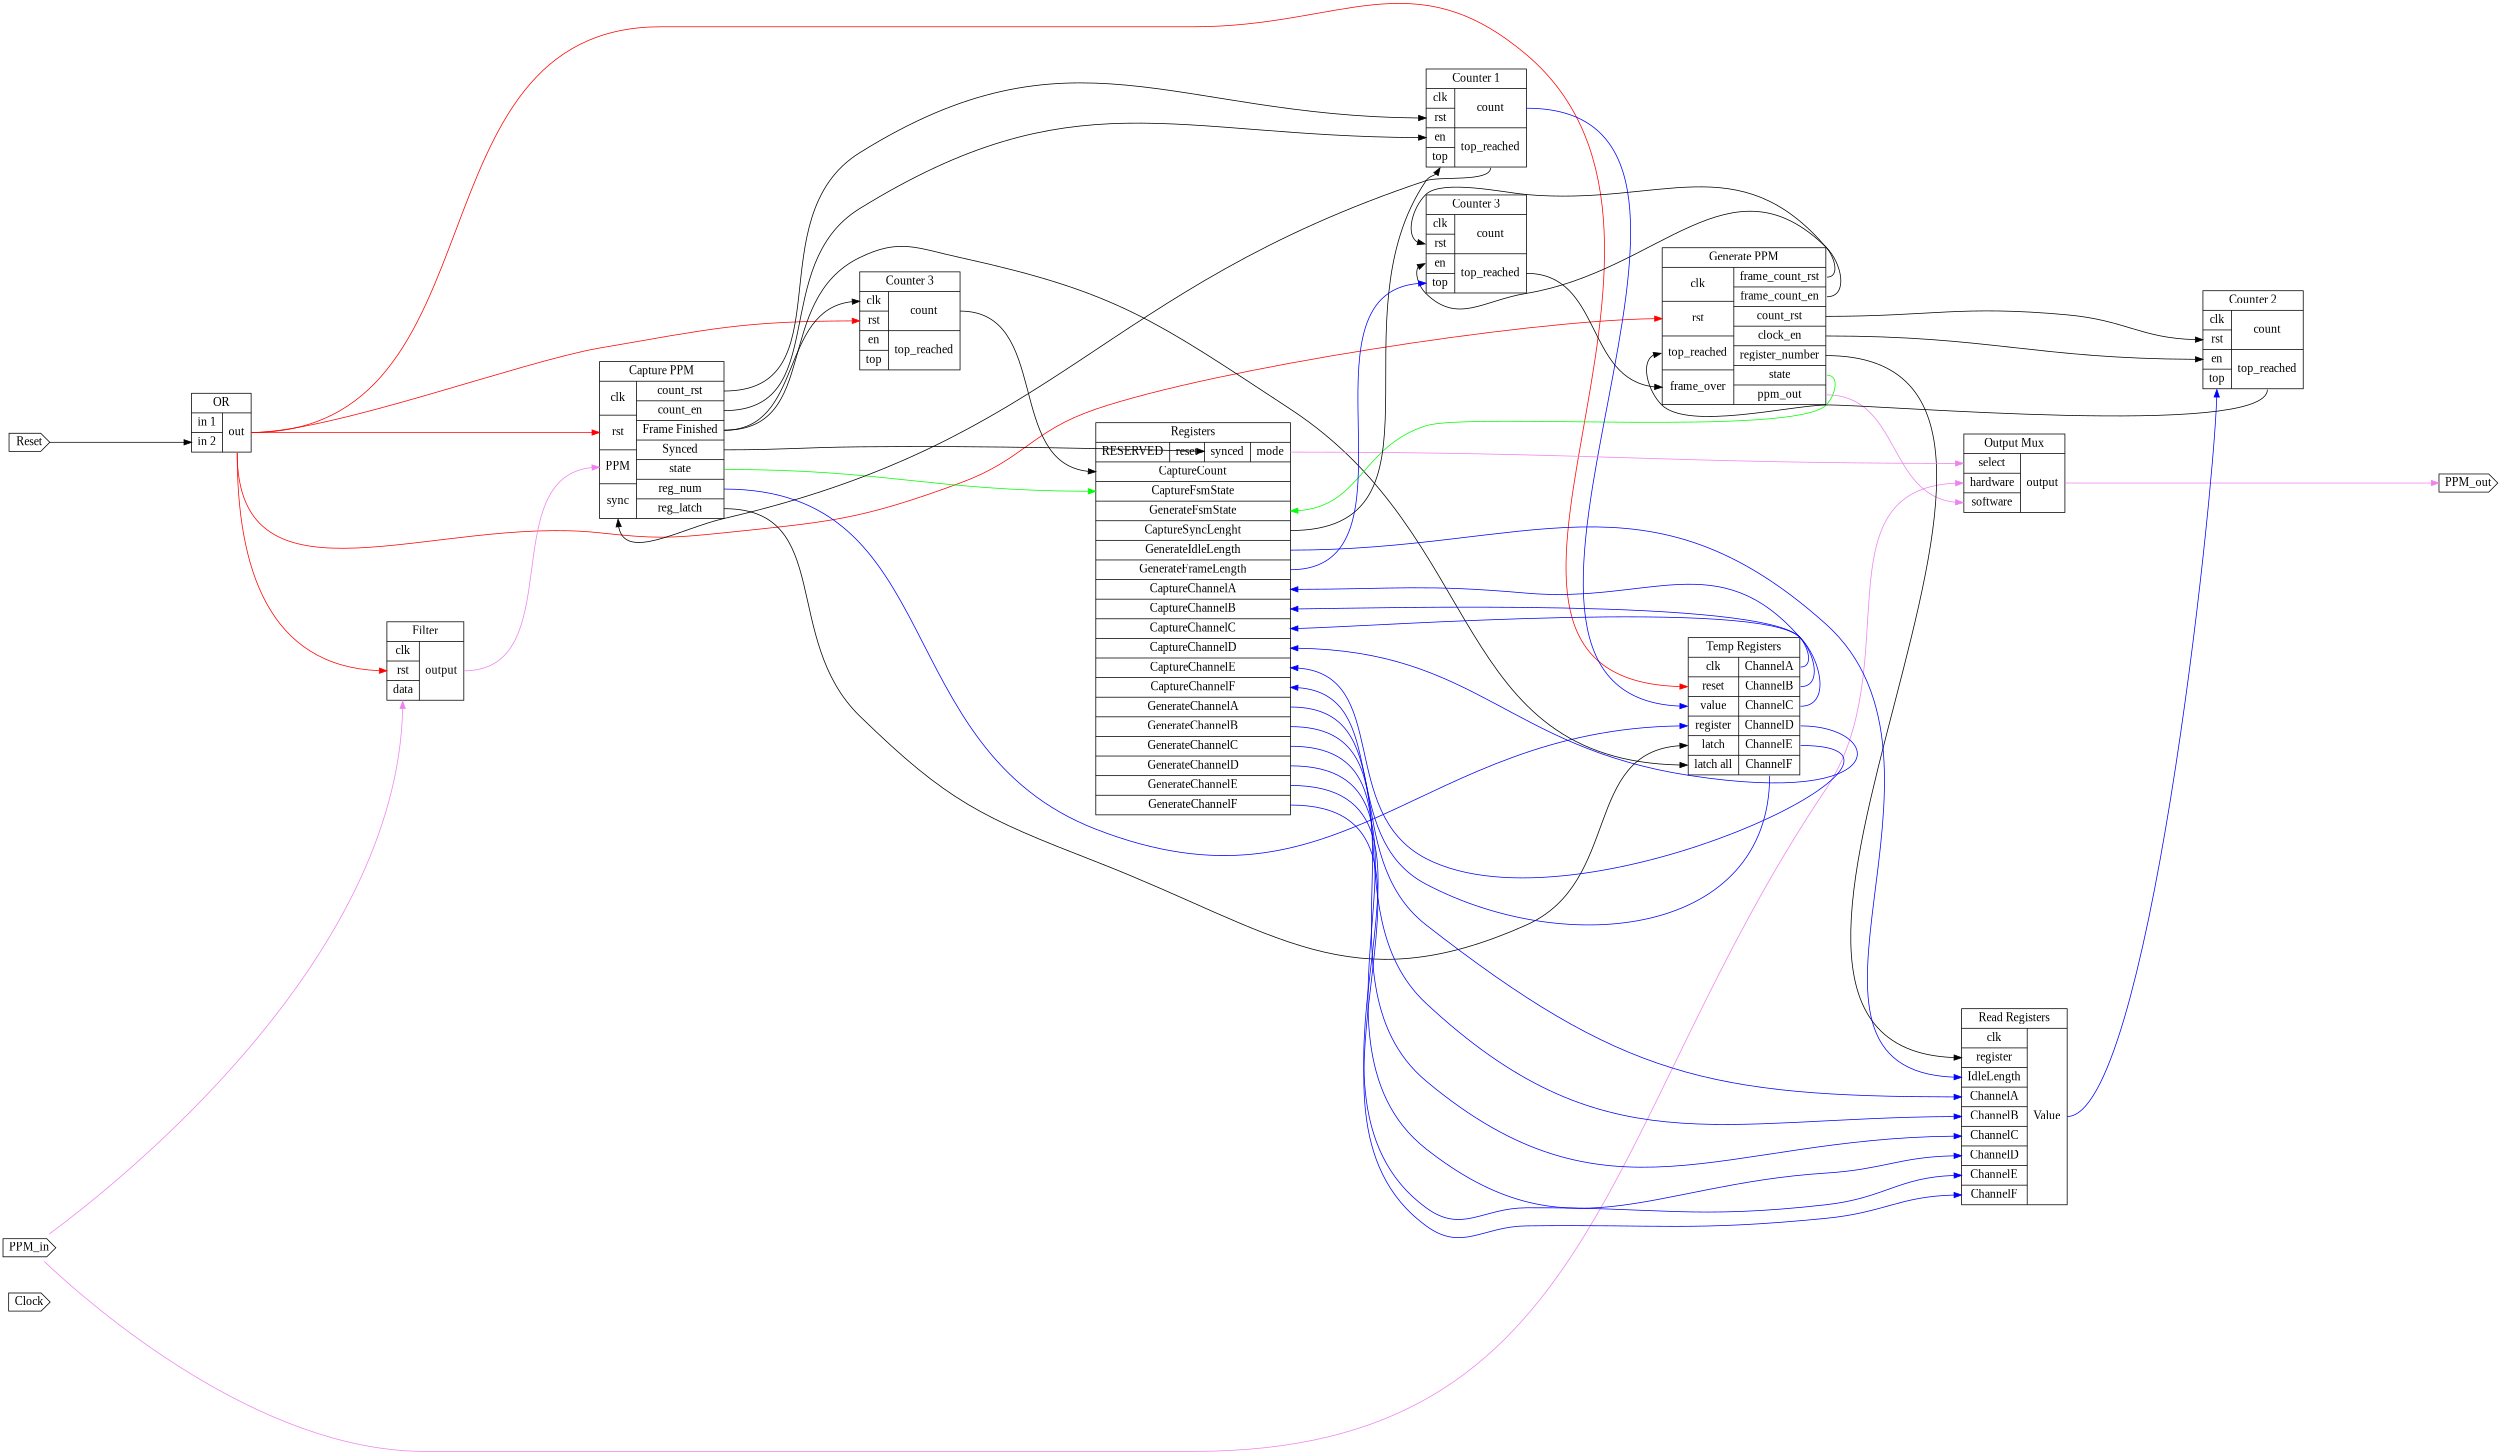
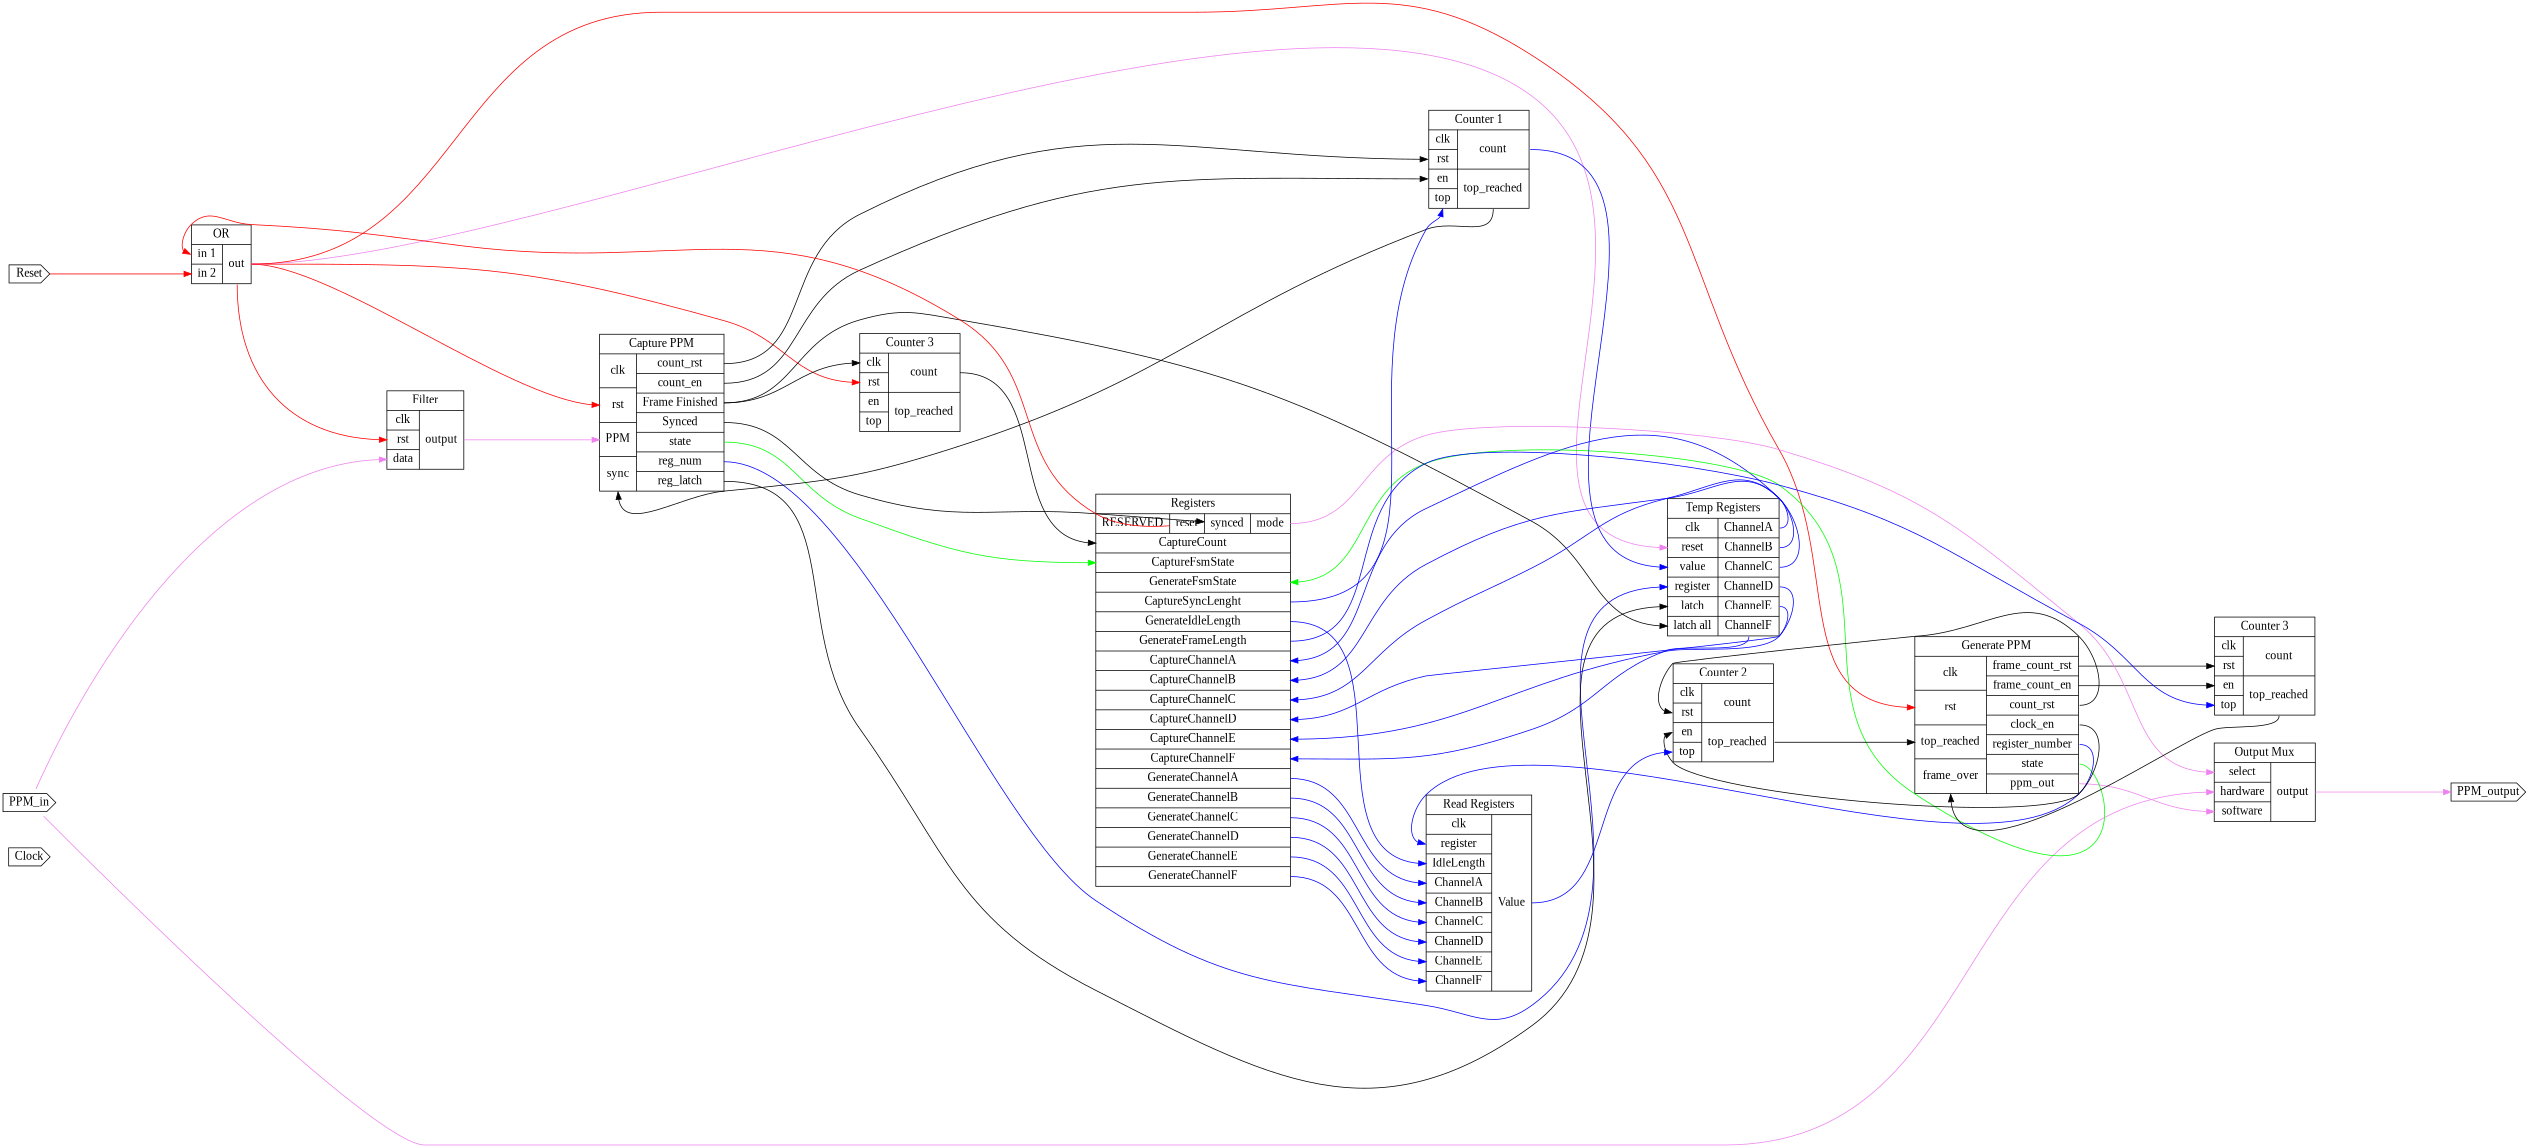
(1152, 27) -> (1144, 68)
none -> (725, 249)
(1386, 374) -> (1392, 433)
(117, 442) -> (117, 274)
(2468, 483) -> (2488, 792)
(1895, 703) -> (1756, 795)
